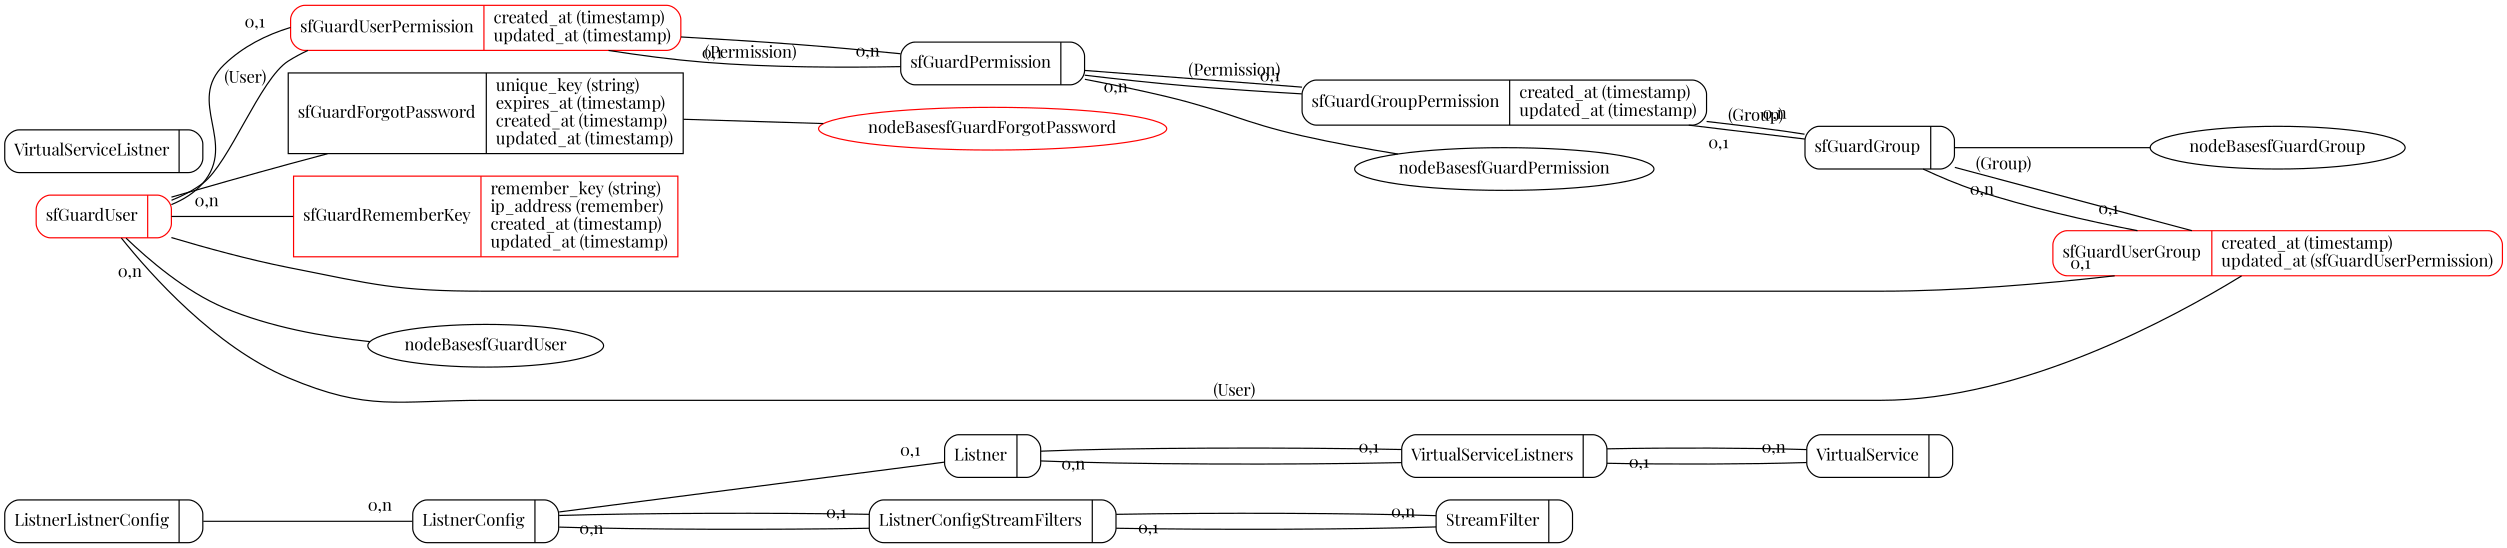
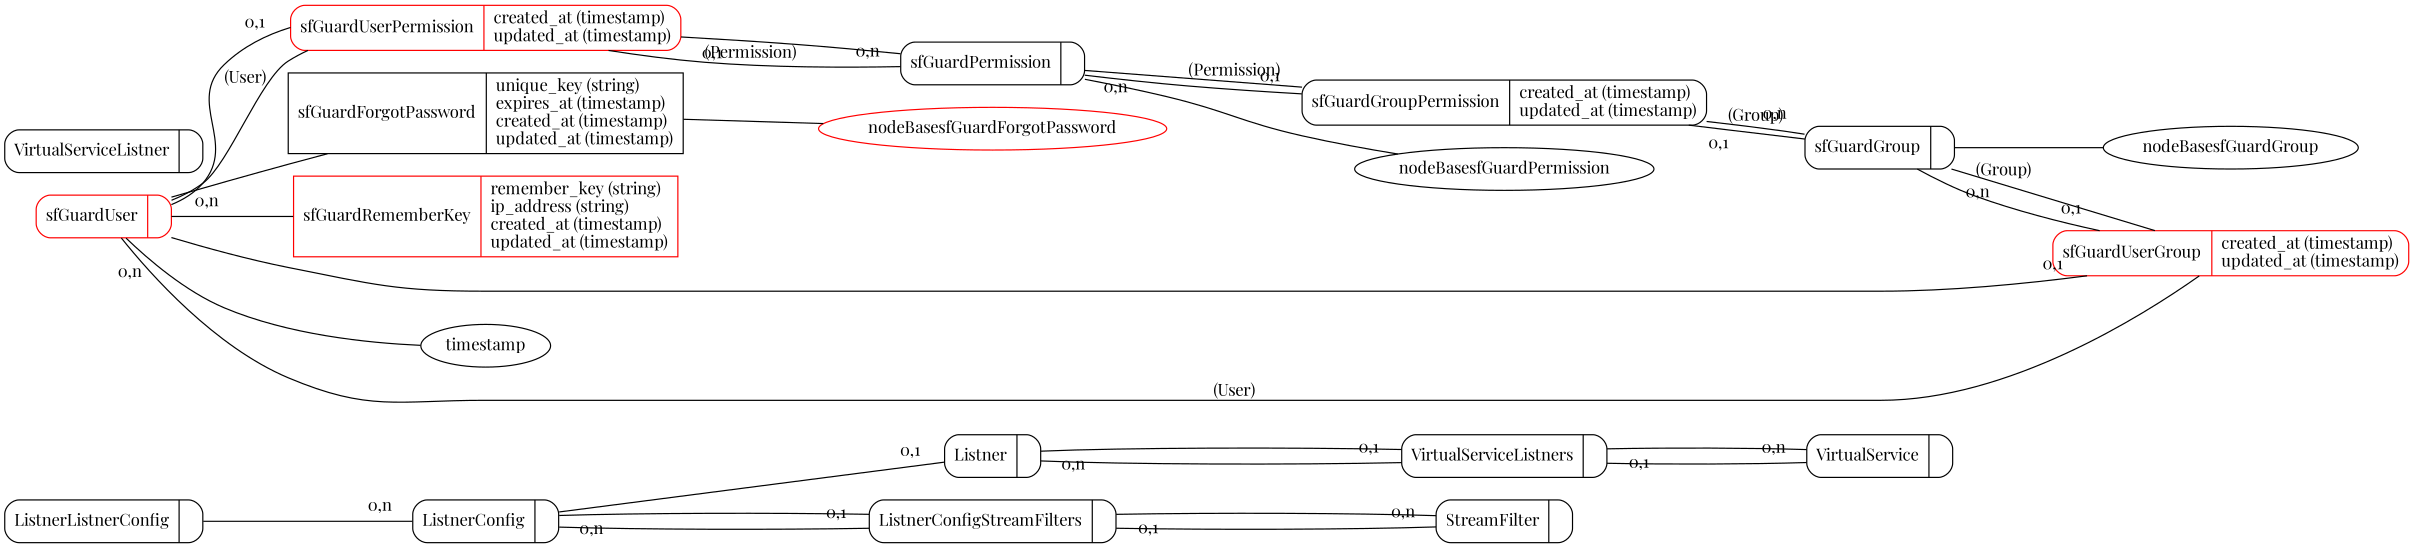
(577, 207) -> (560, 207)
(2357, 262) -> (2310, 262)
(486, 346) -> (486, 346)
